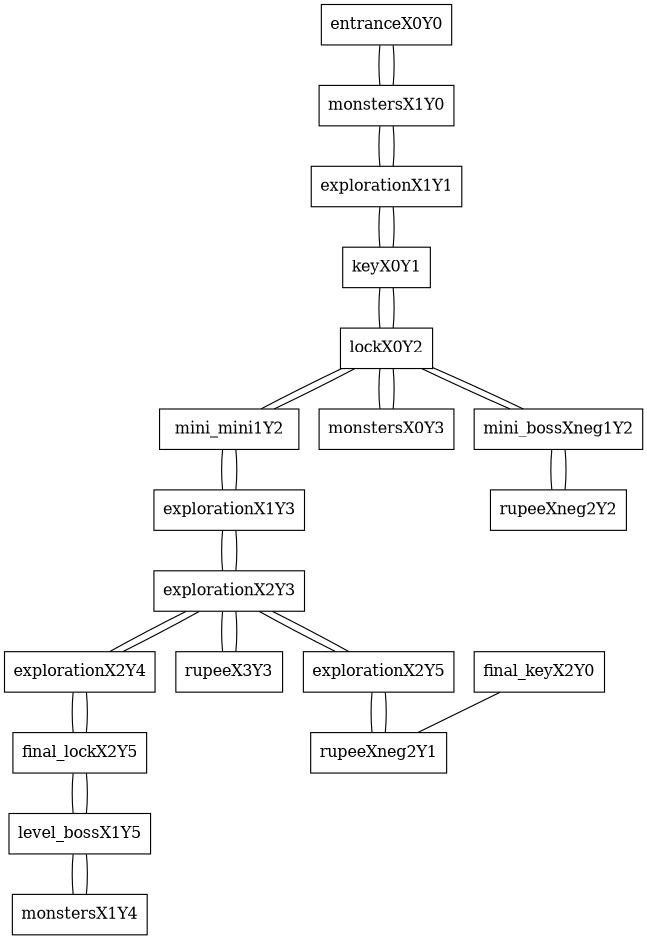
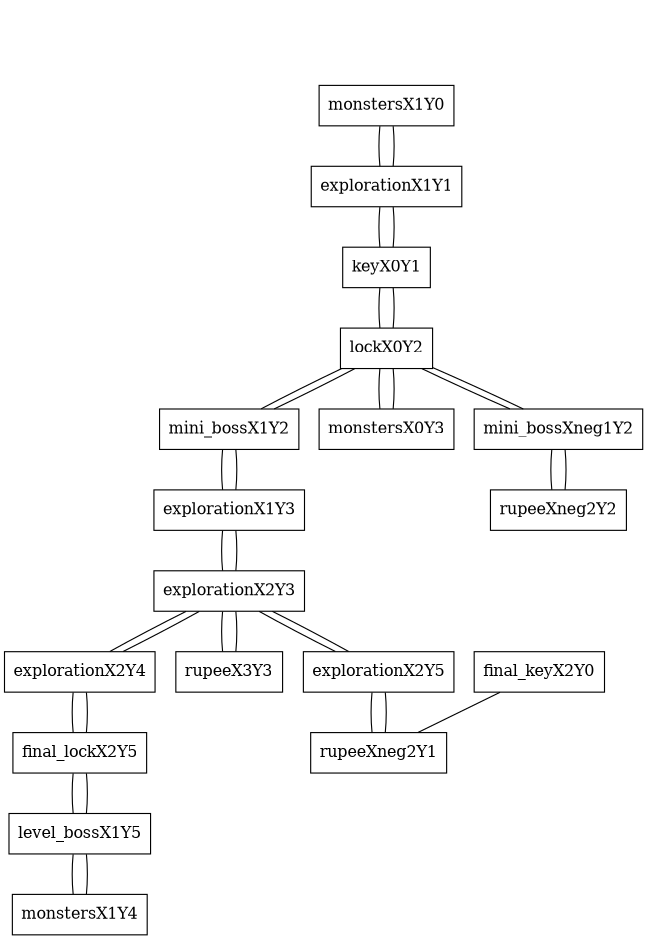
(387, 25) -> none
(229, 429) -> (229, 429)
